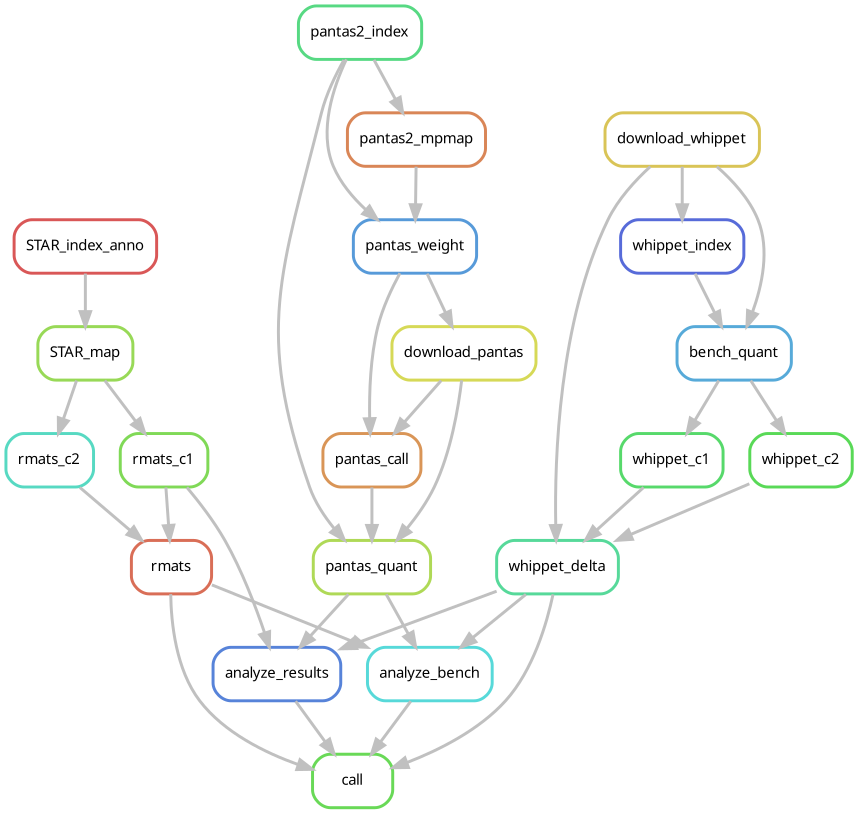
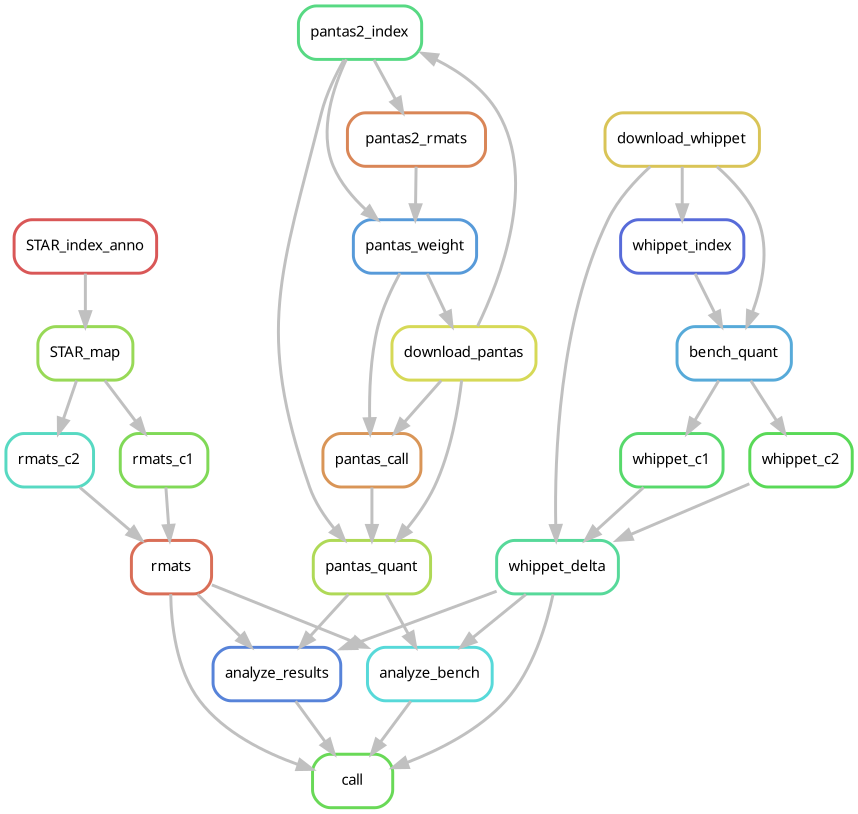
(416, 140) -> (416, 140)
none -> (515, 180)
(233, 556) -> (219, 615)
